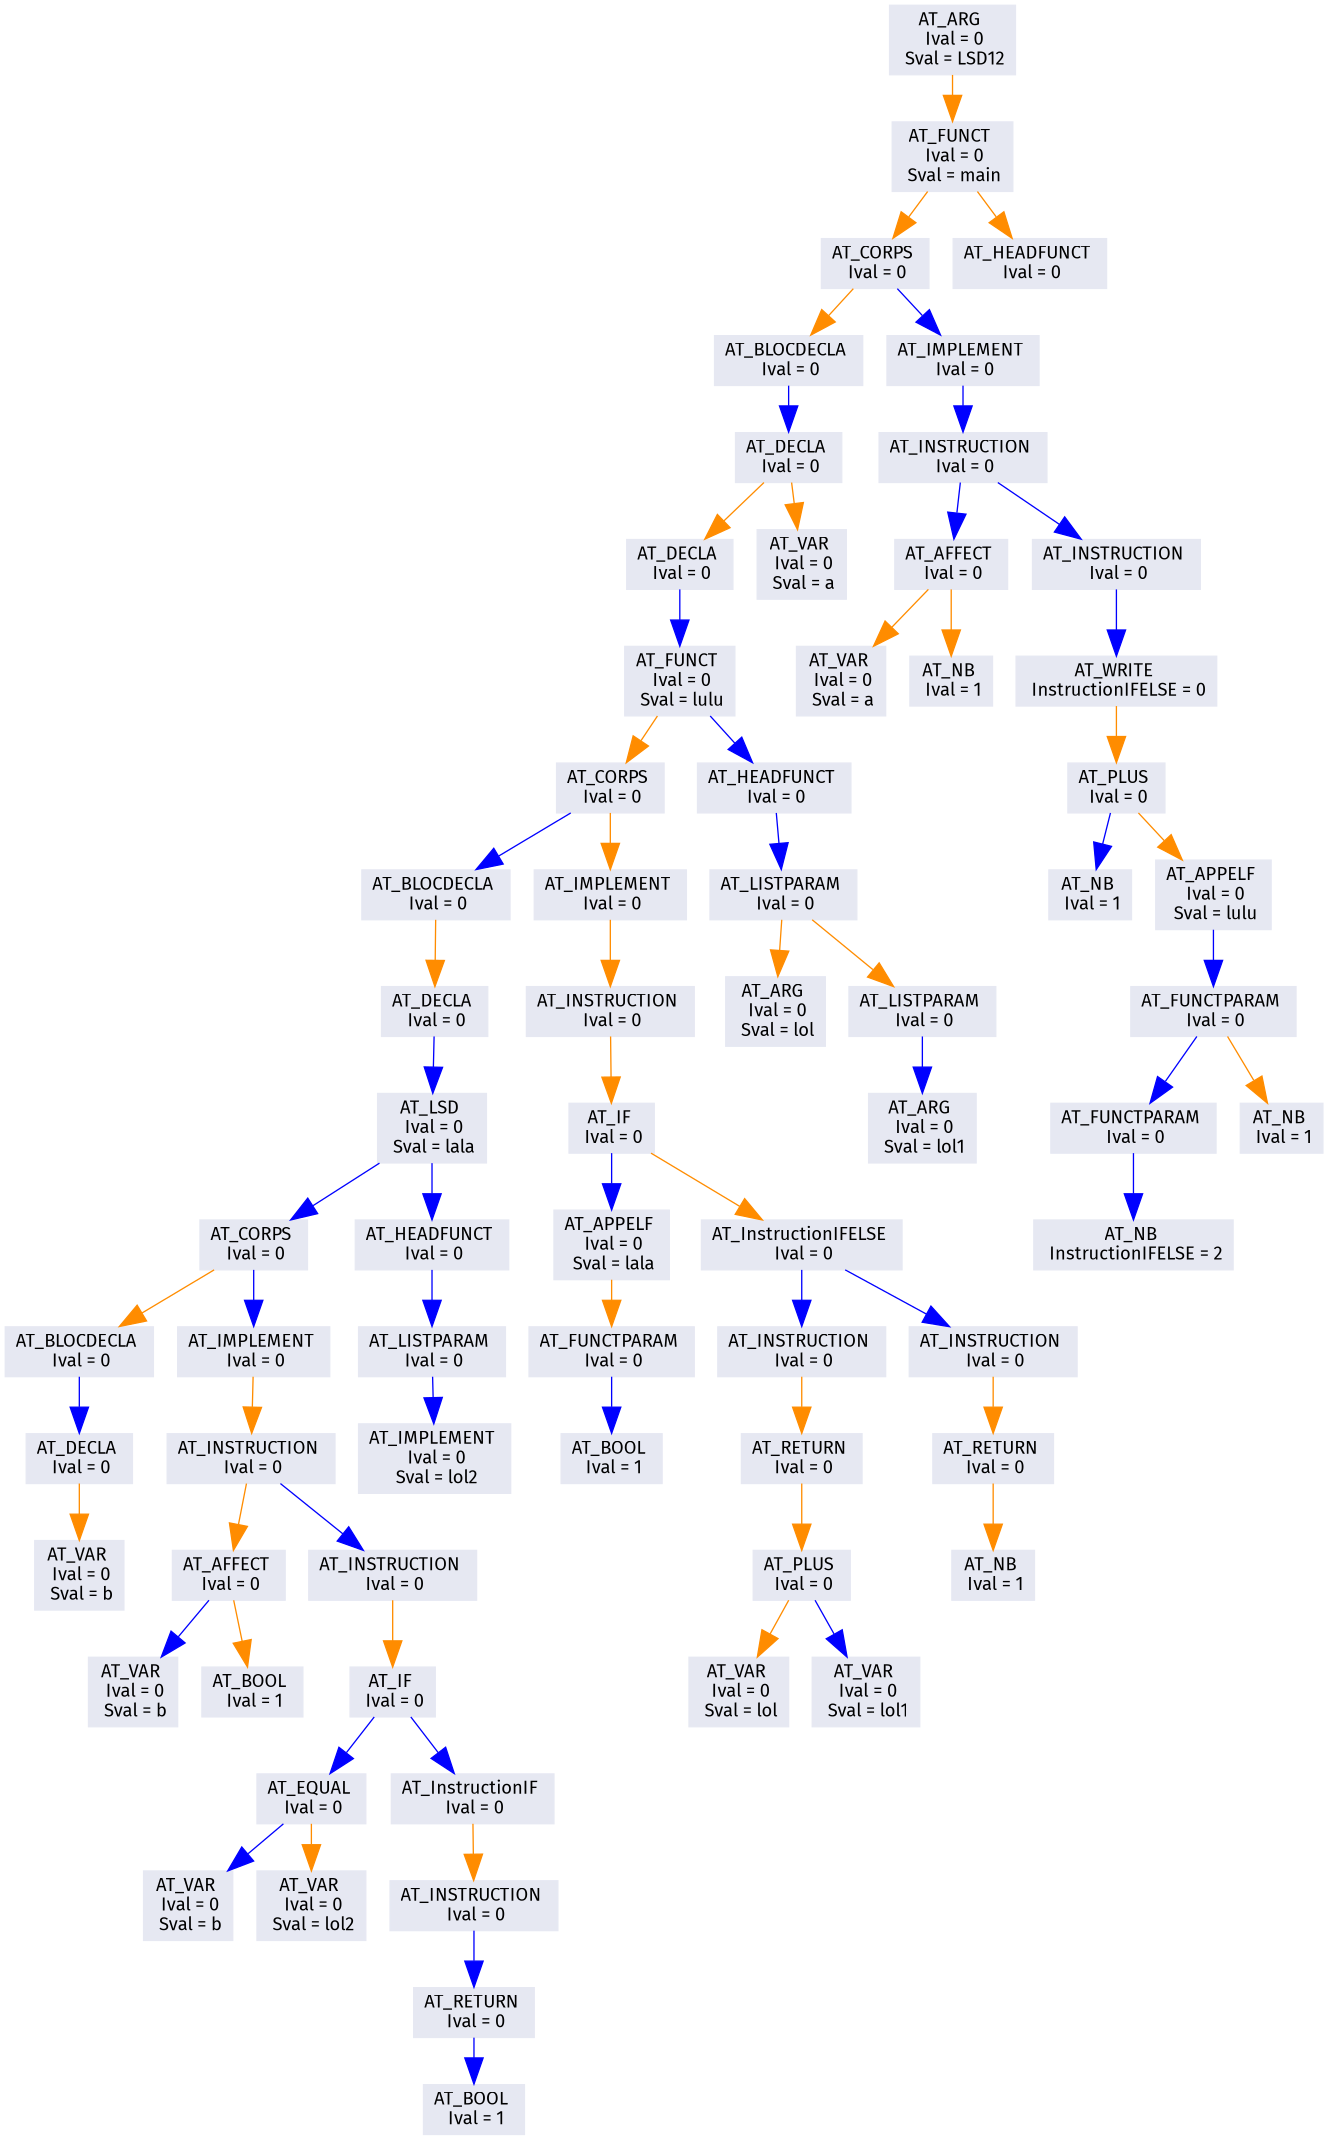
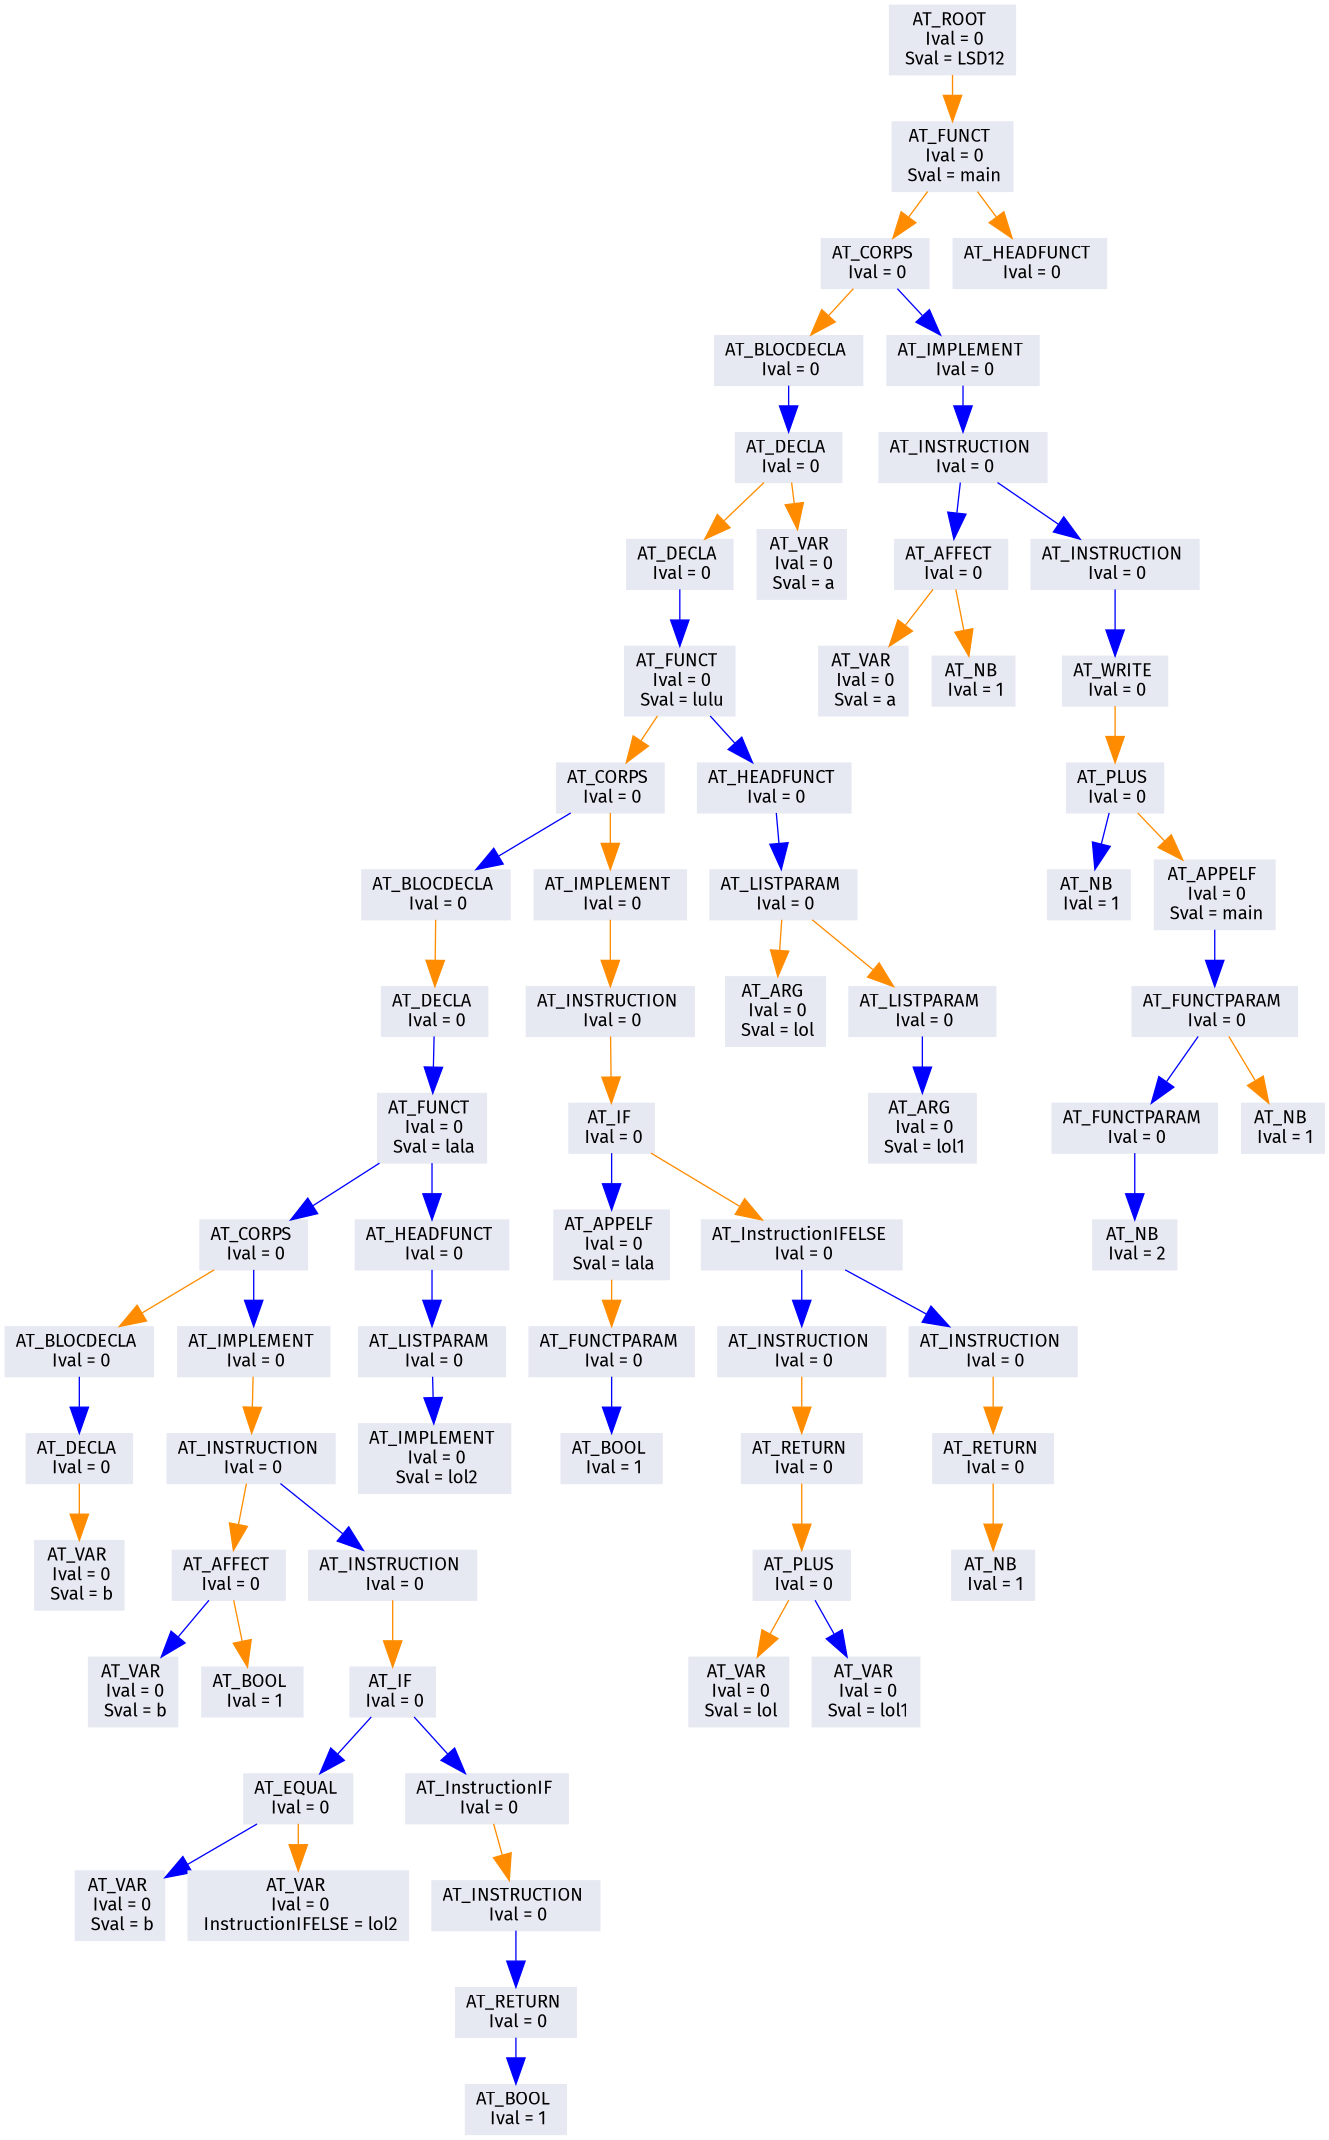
(953, 40) -> (953, 40)
(1116, 681) -> (1115, 681)
(1213, 895) -> (1215, 895)
(432, 1128) -> (432, 1128)
(1133, 1245) -> (1135, 1245)
(311, 1906) -> (298, 1906)
